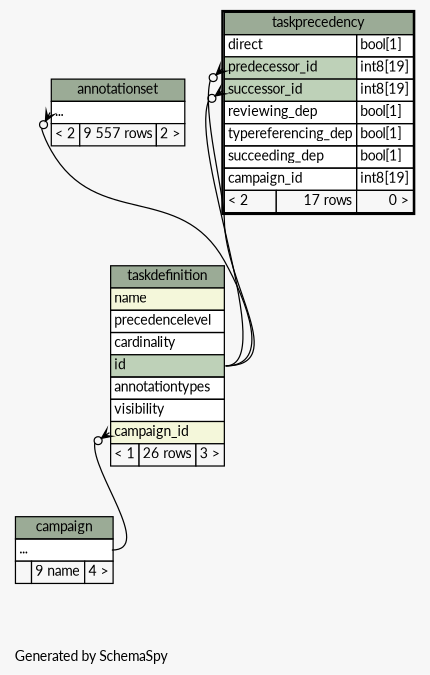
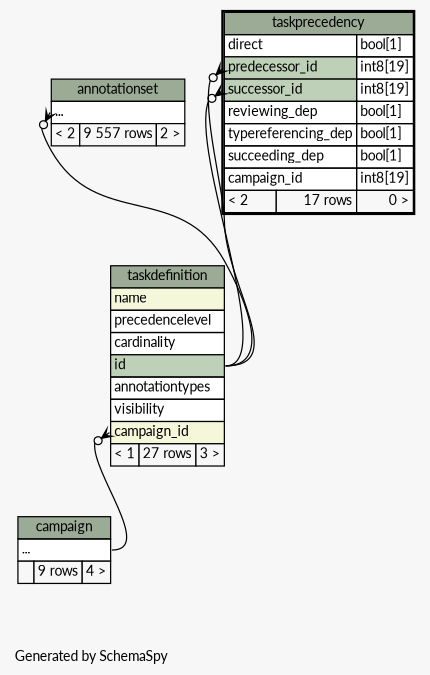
(167, 454) -> (167, 454)
(58, 572) -> (58, 572)
